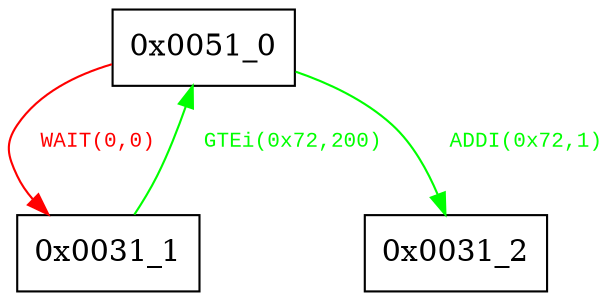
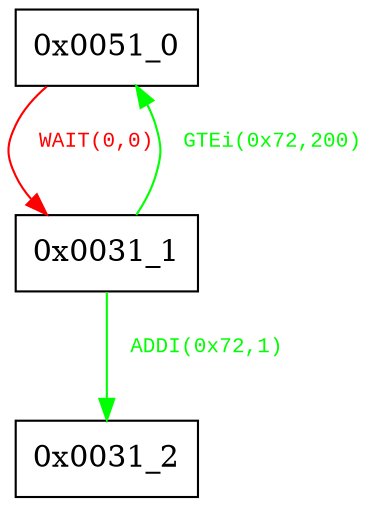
(382, 116) -> (107, 345)
